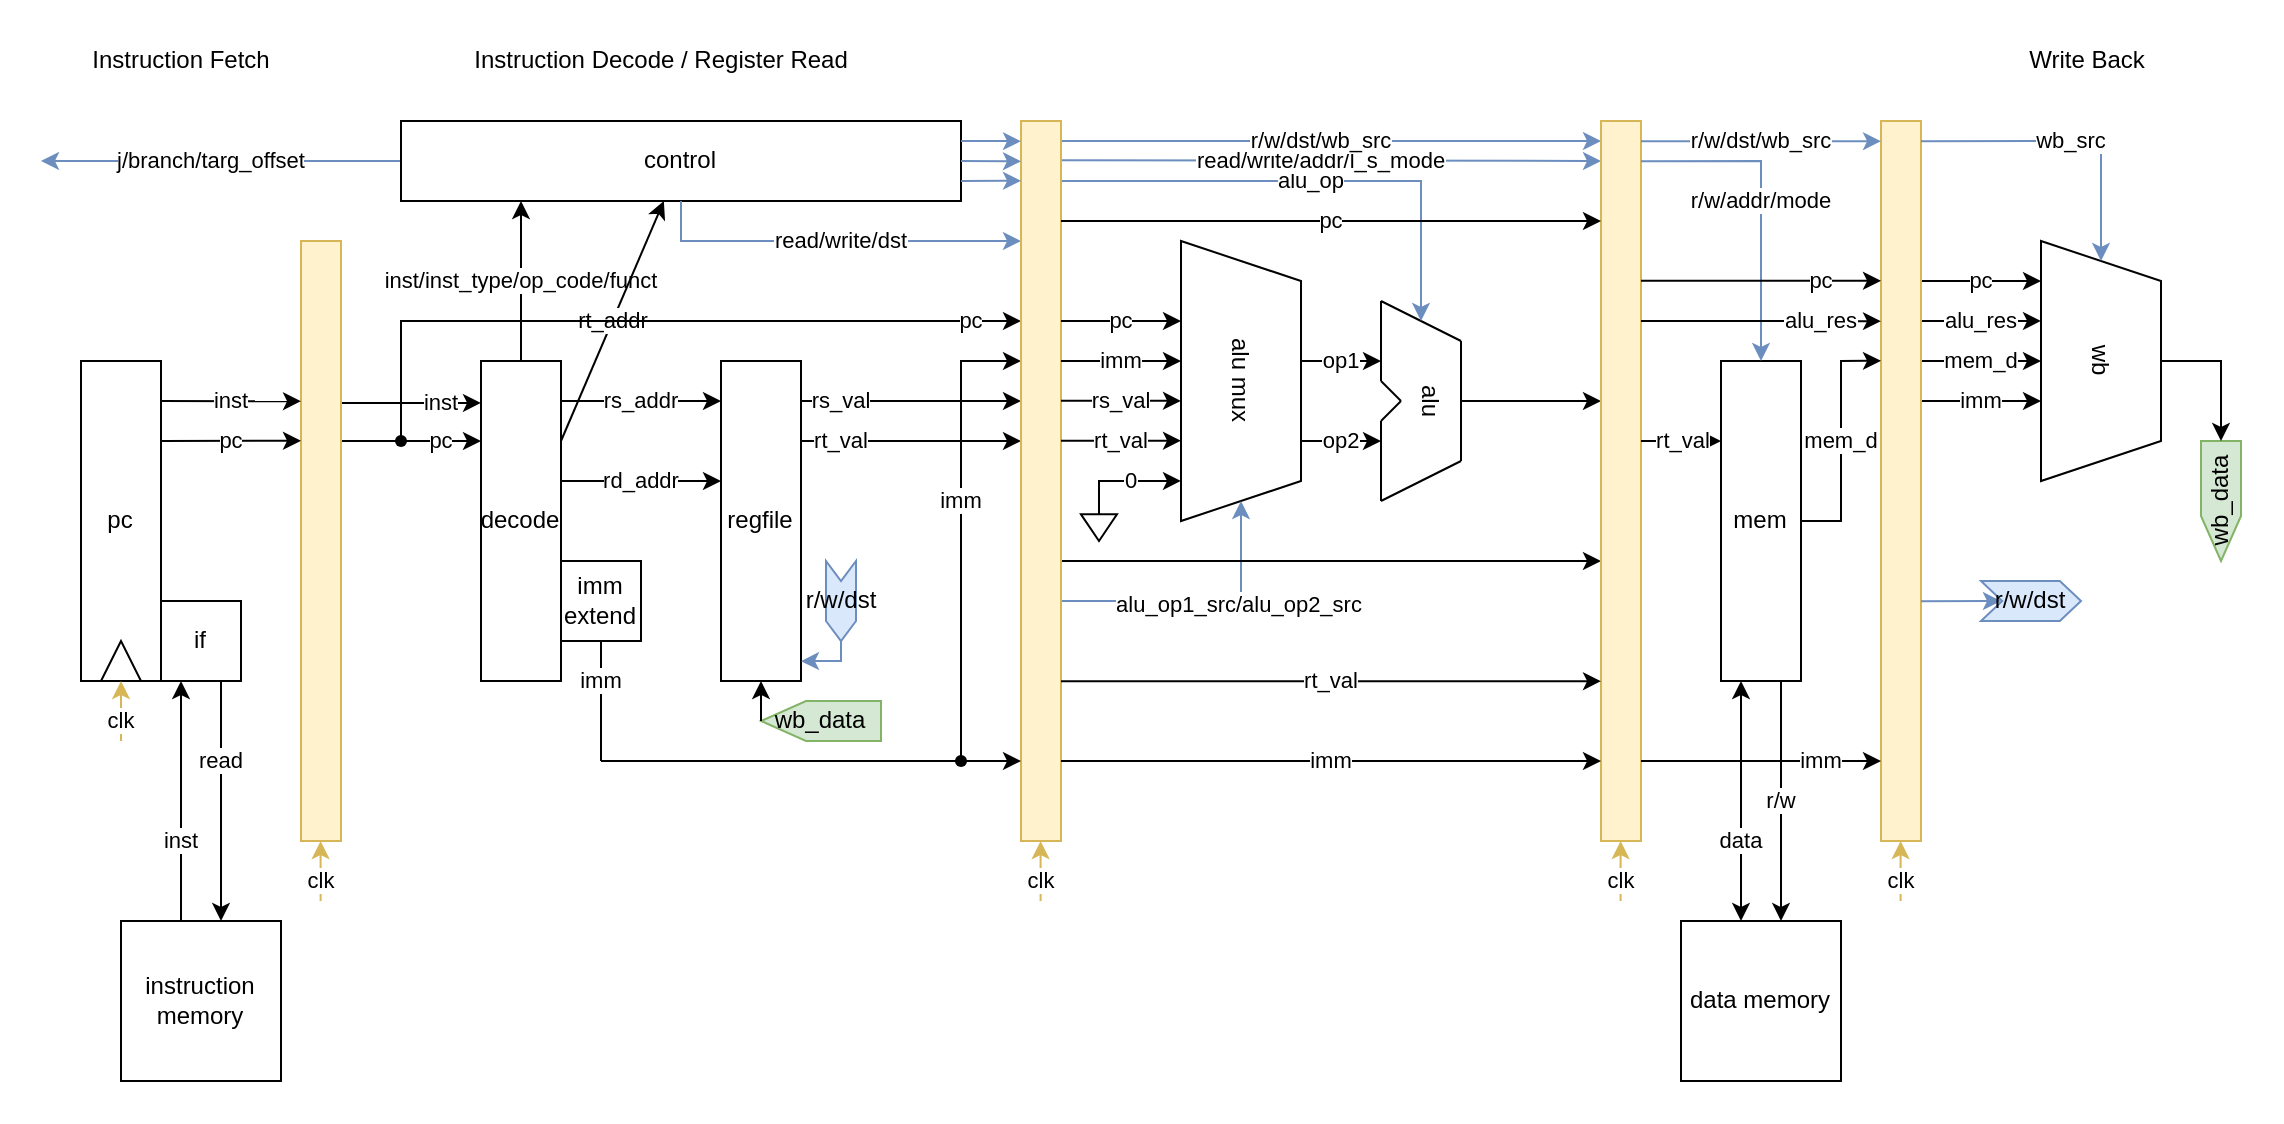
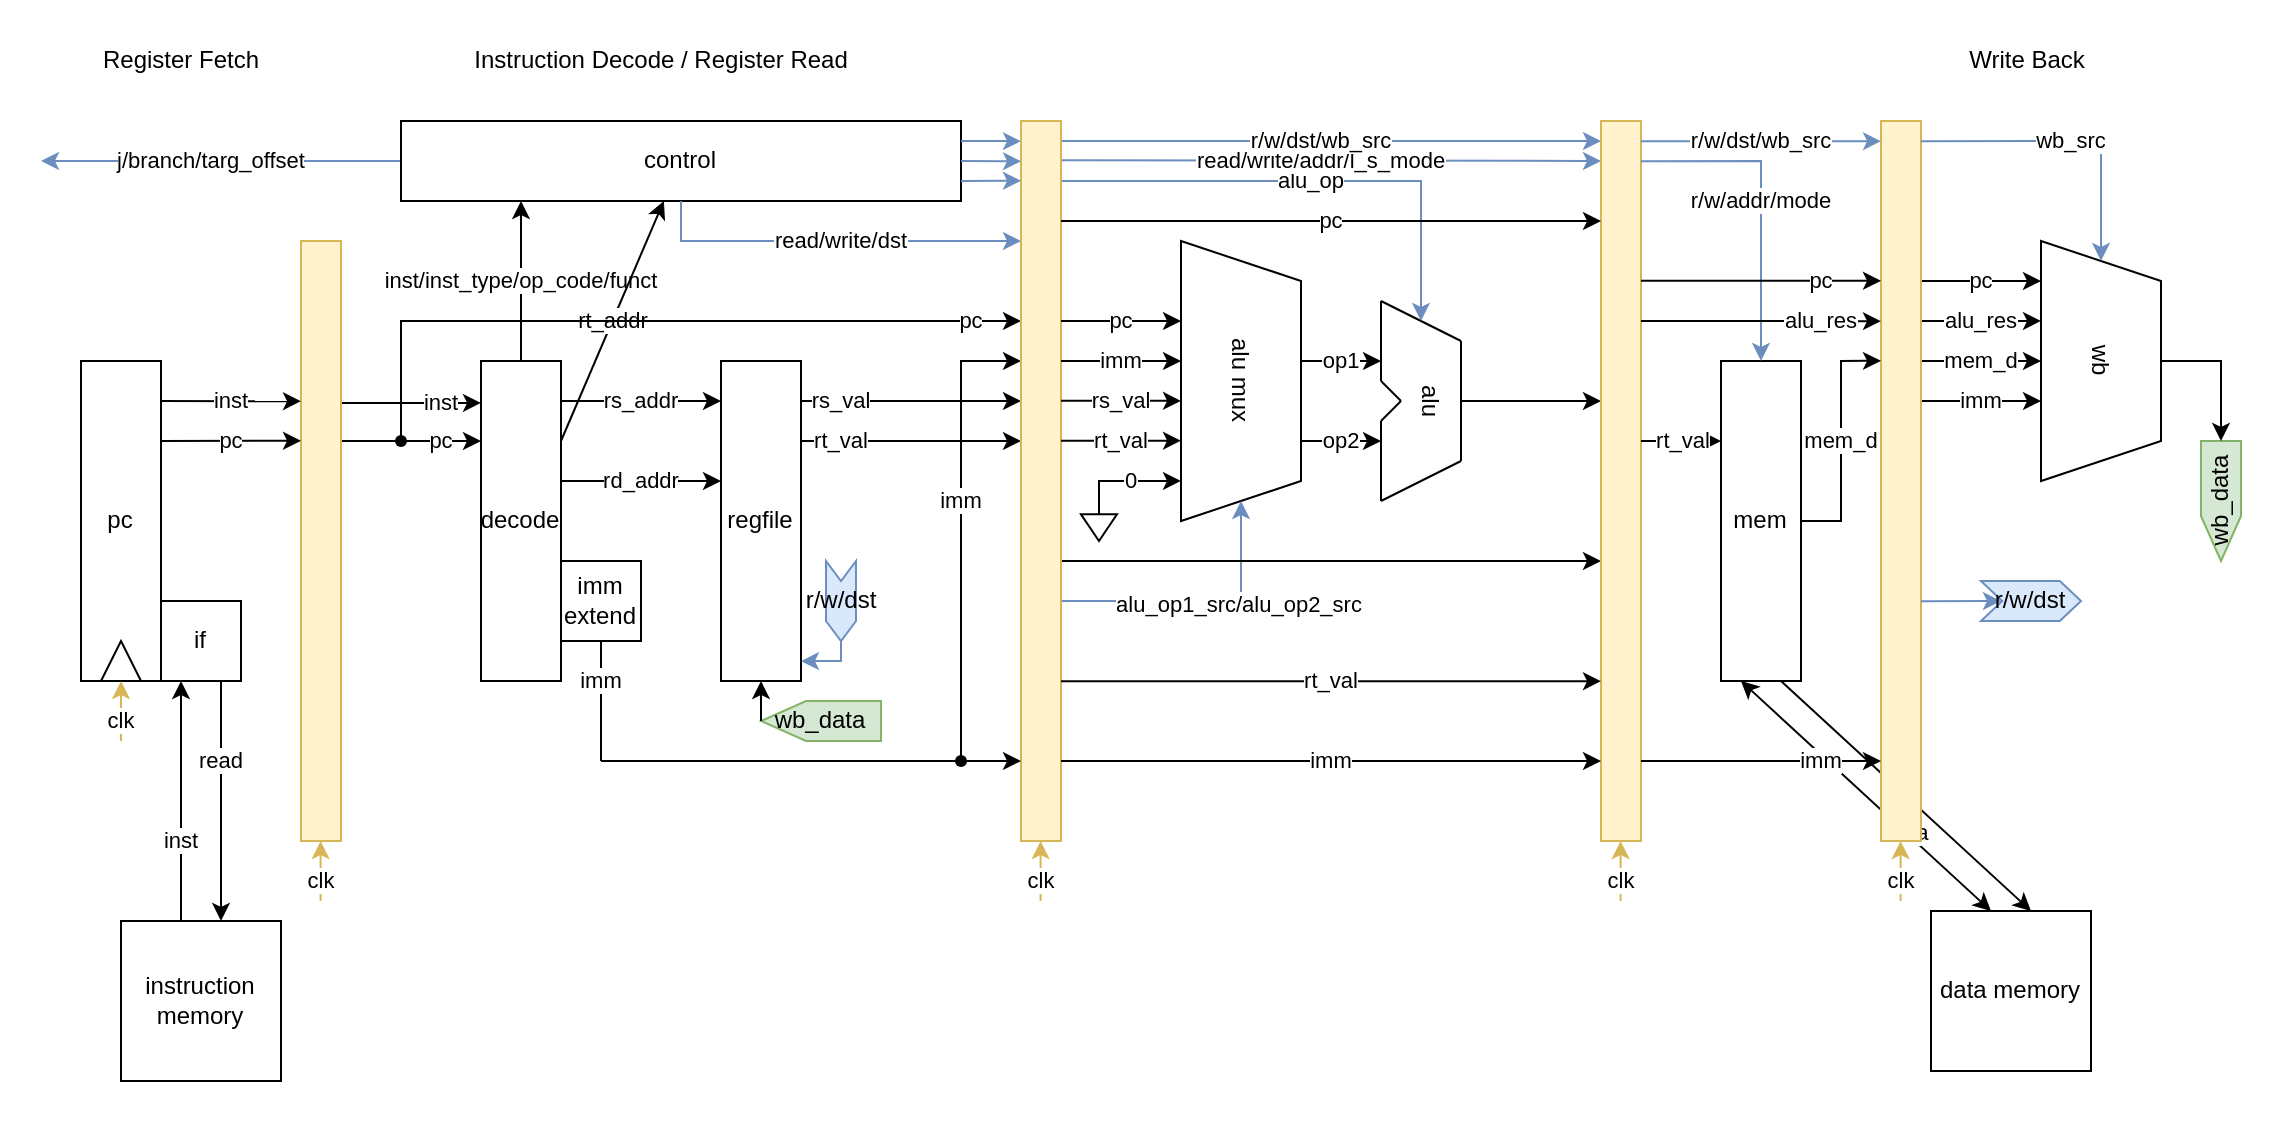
(182, 61) -> (182, 61)
(2087, 61) -> (2027, 61)
(1761, 1001) -> (2011, 991)
